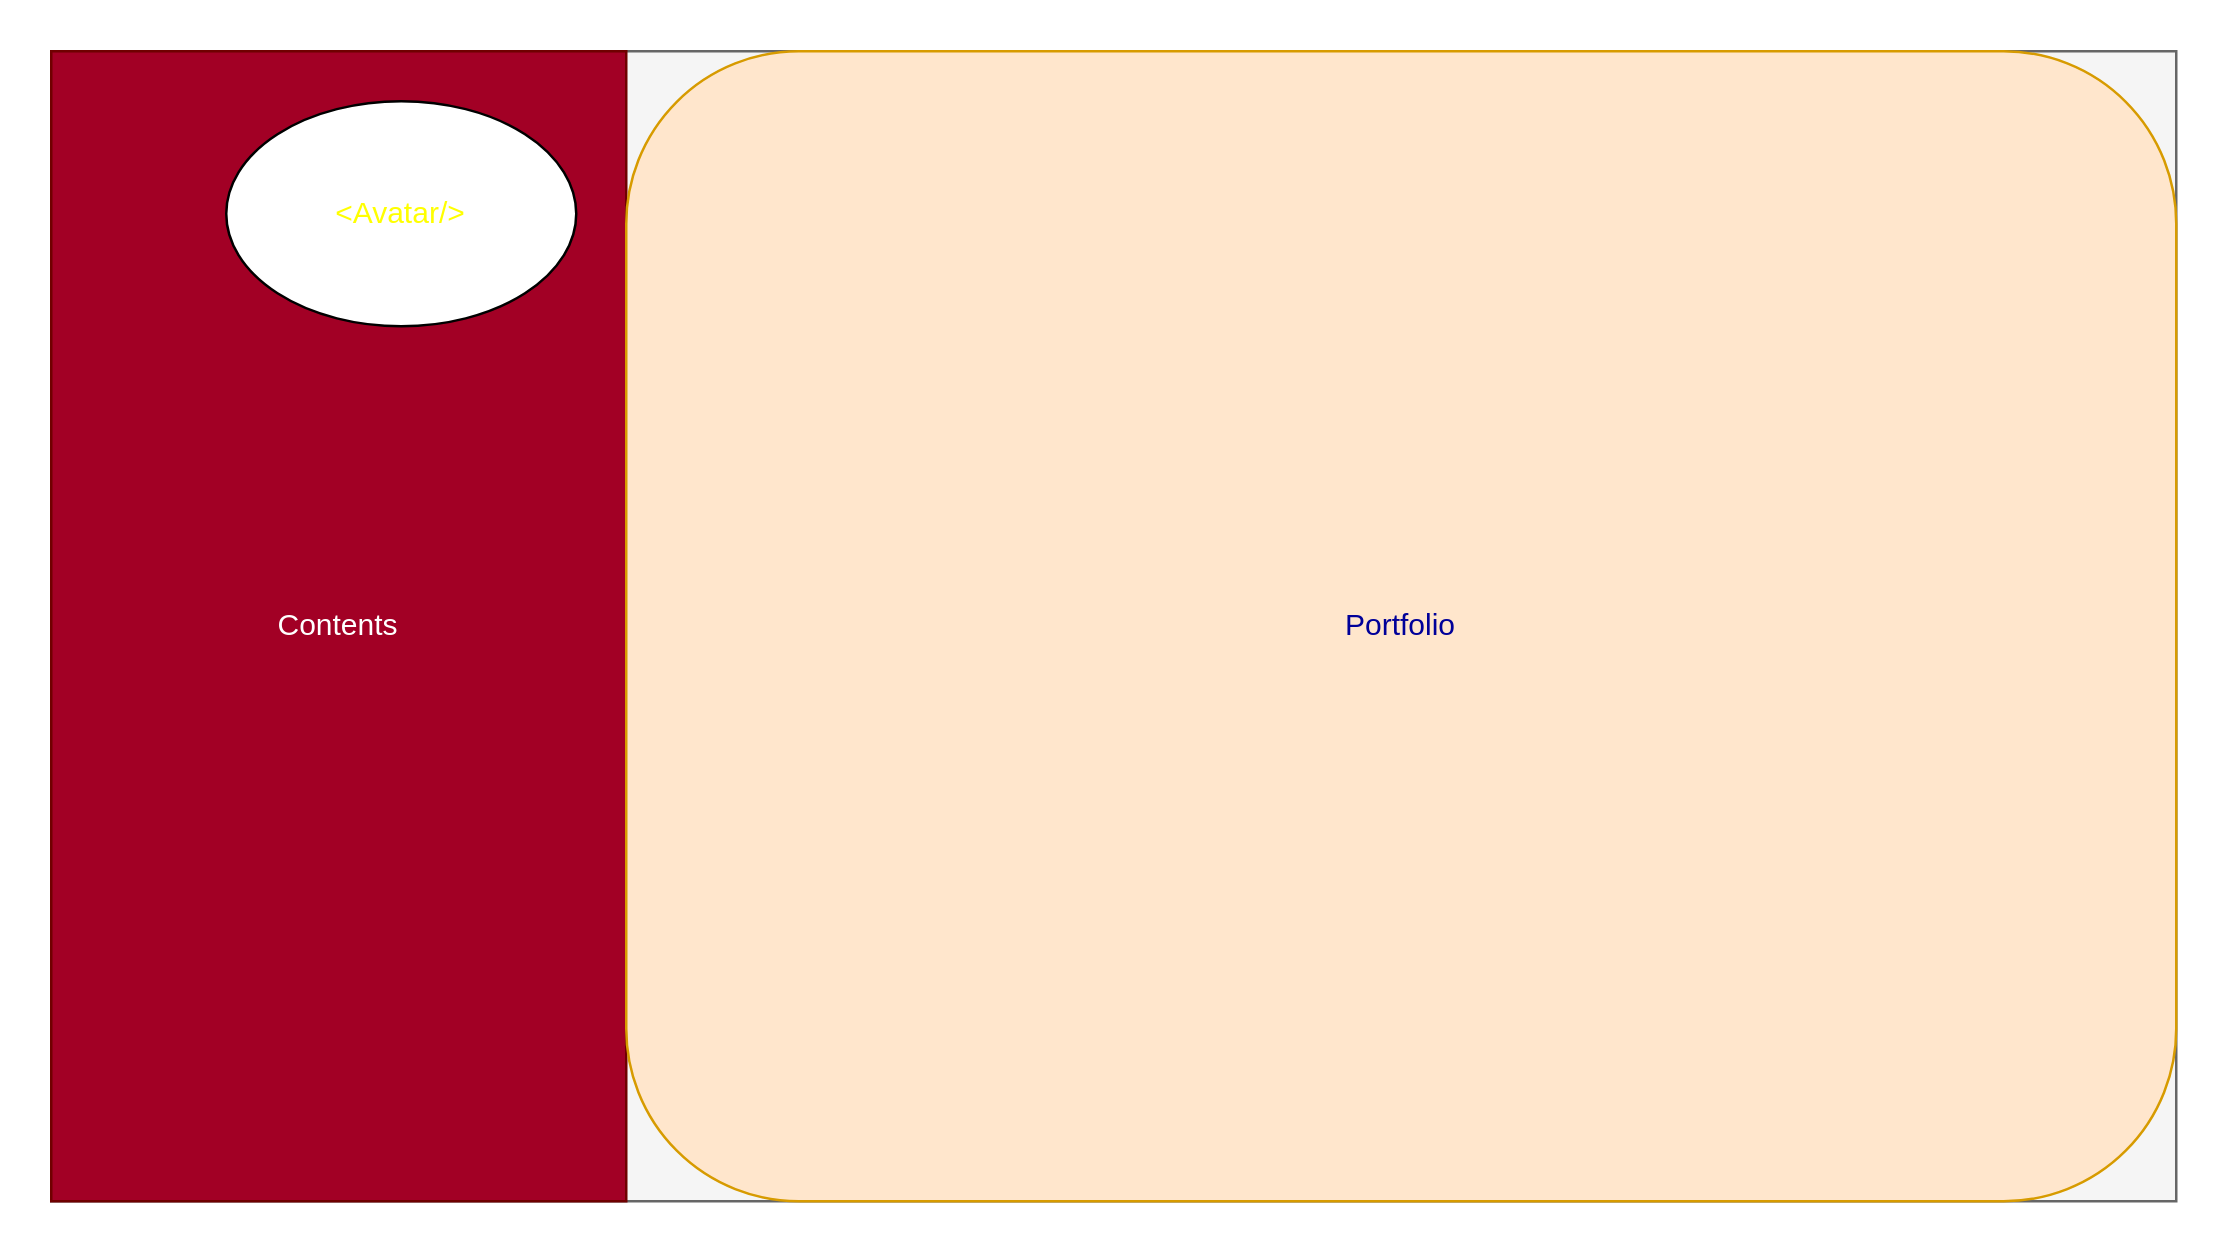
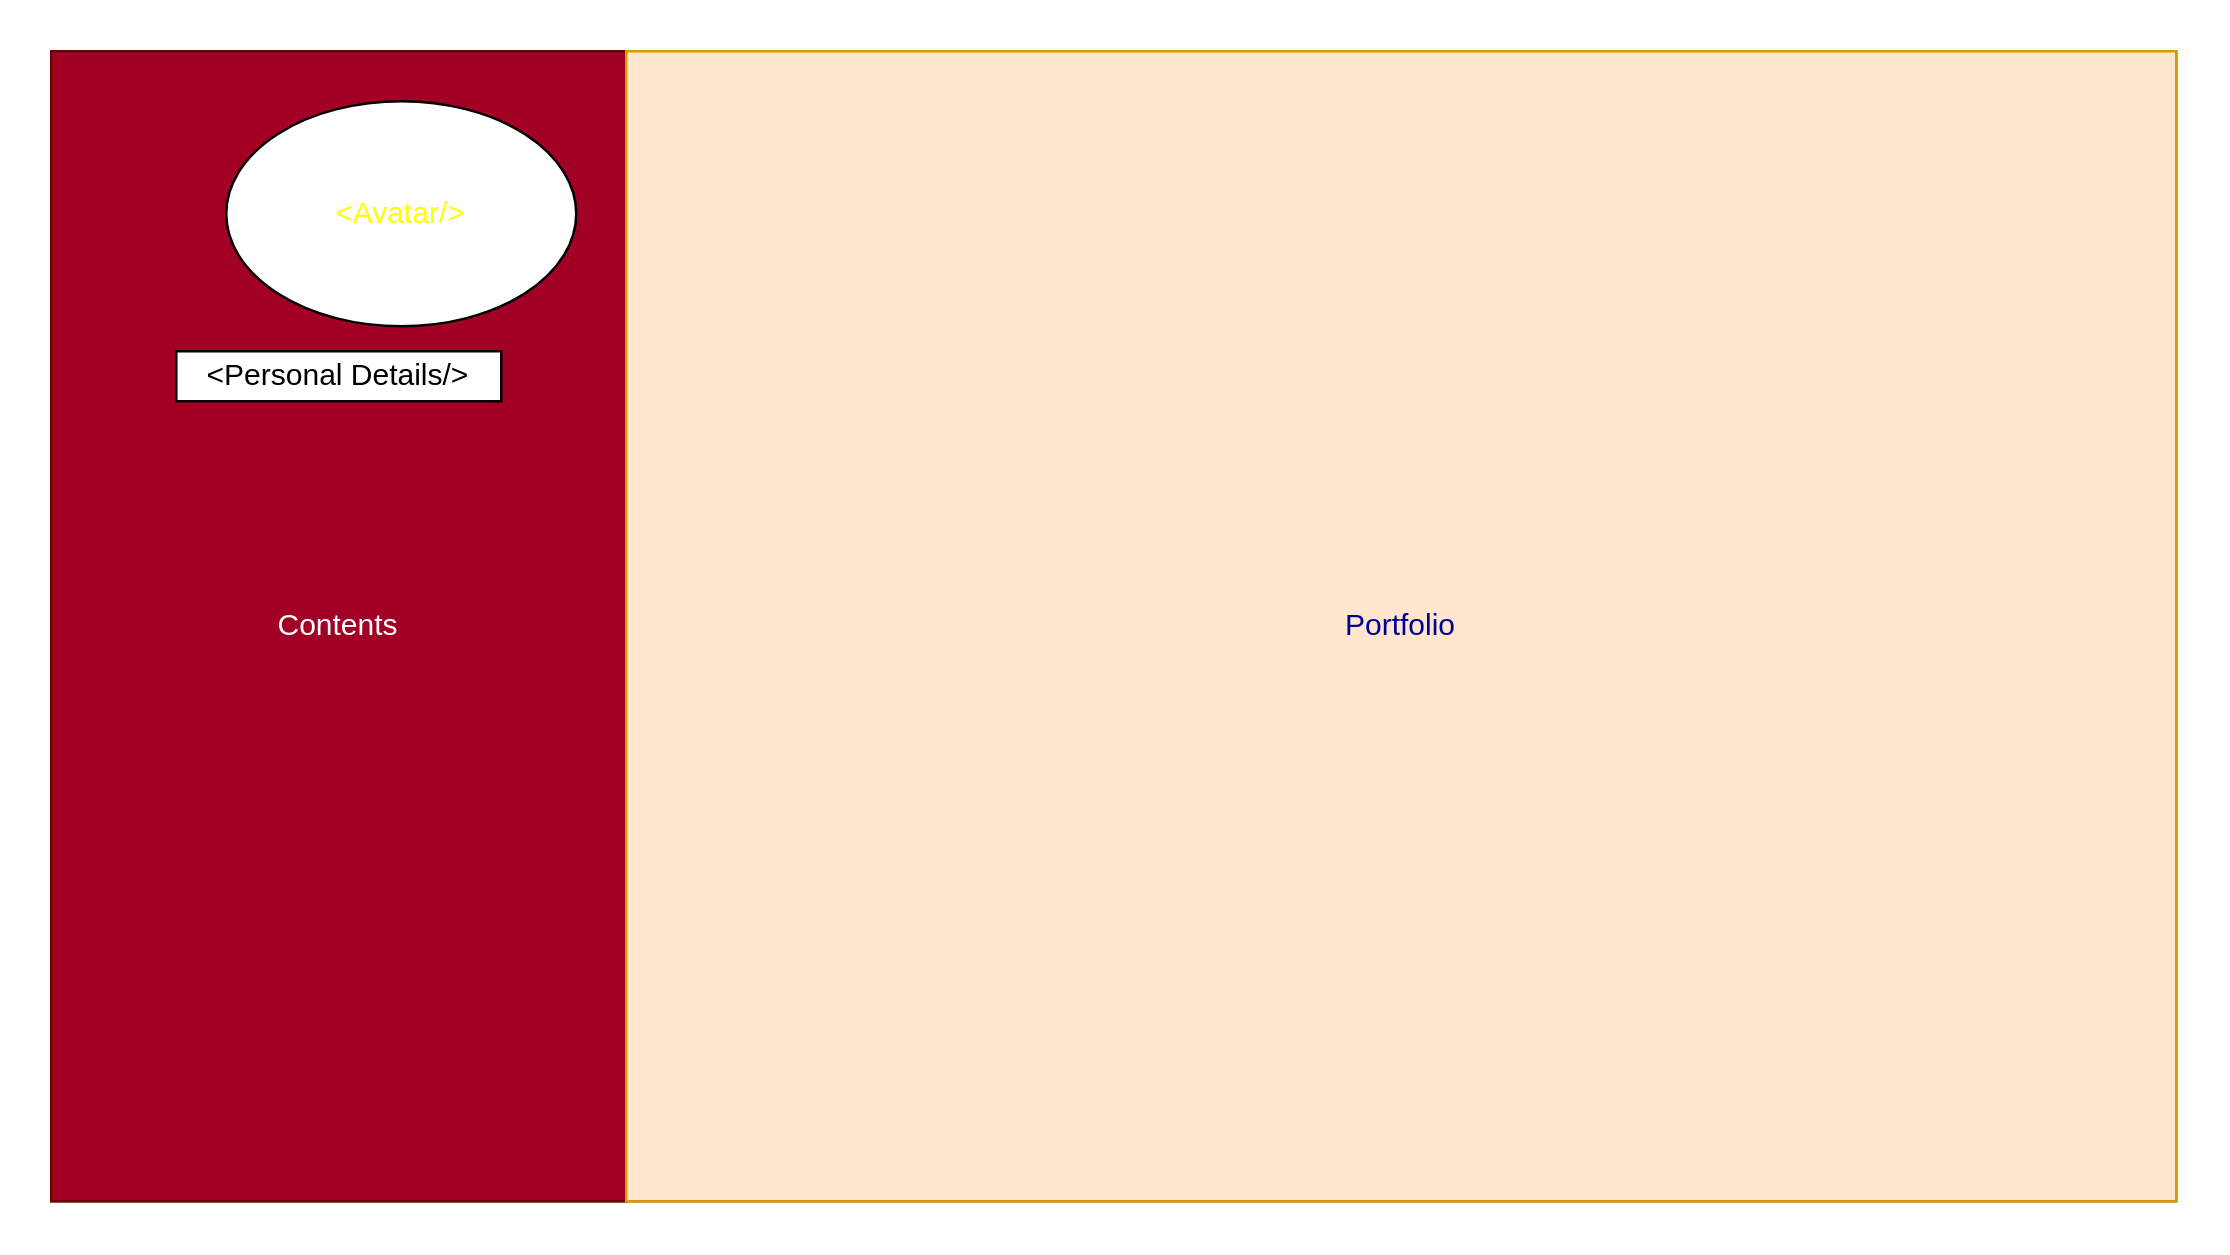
none -> (339, 376)
(1401, 626) -> (1401, 626)
